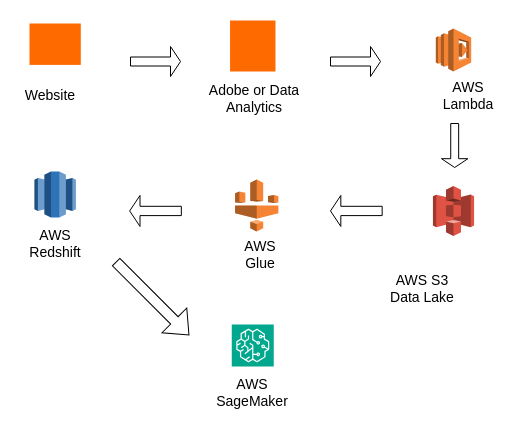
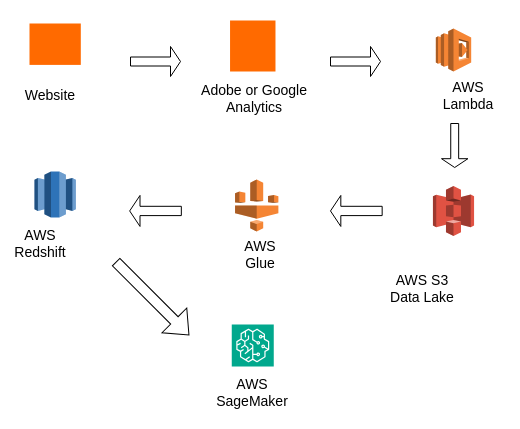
(255, 99) -> (255, 99)
(55, 243) -> (40, 243)
